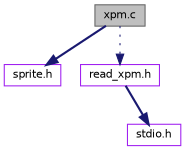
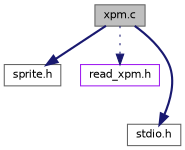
(33, 75) -> (33, 75)
(134, 100) -> (169, 64)
(154, 135) -> (154, 135)
